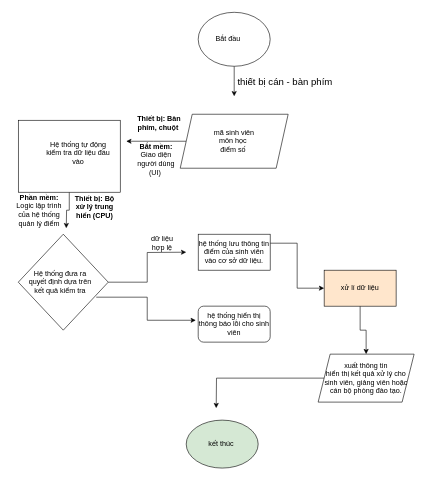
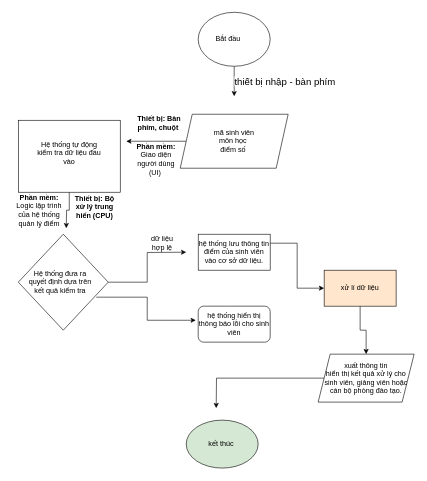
(285, 81) -> (285, 81)
(78, 153) -> (69, 153)
(156, 159) -> (156, 159)
